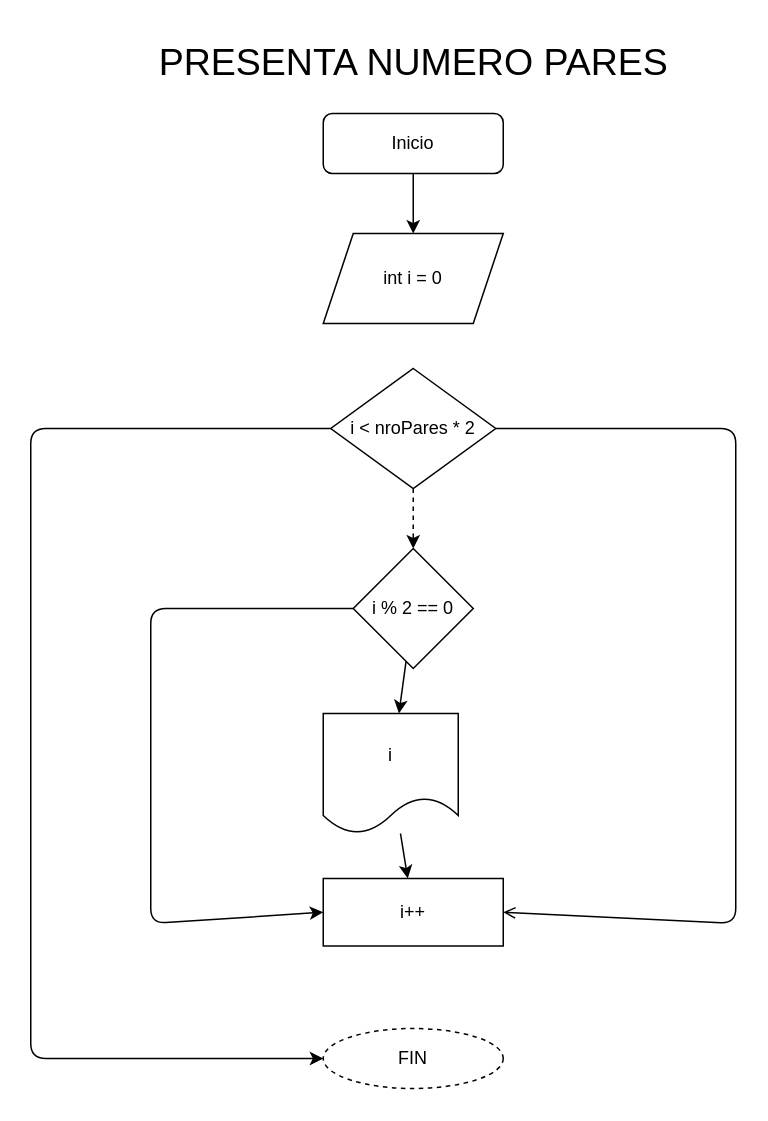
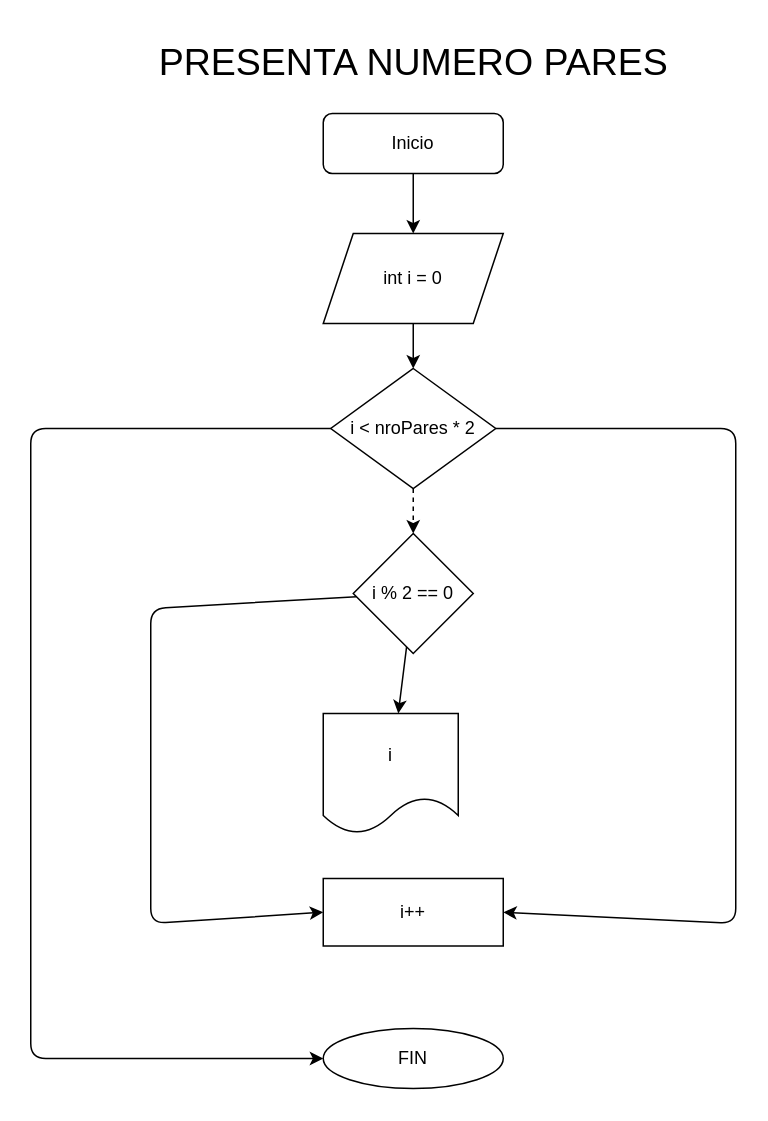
none -> (413, 340)
(413, 608) -> (413, 593)
(403, 851) -> none
(512, 912) -> (515, 913)
(413, 1058) -> (413, 1058)
